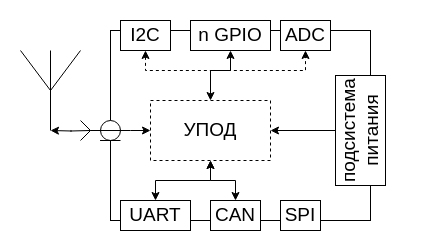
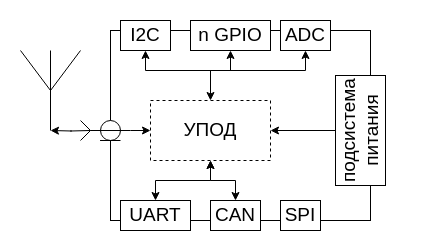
(275, 71) -> (275, 71)
